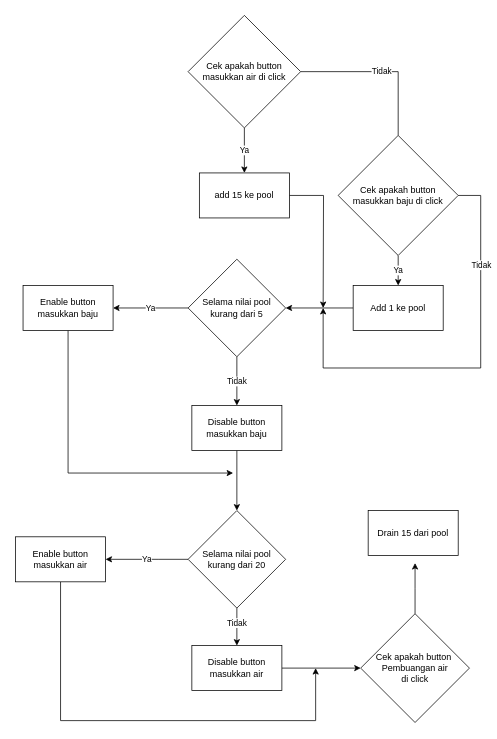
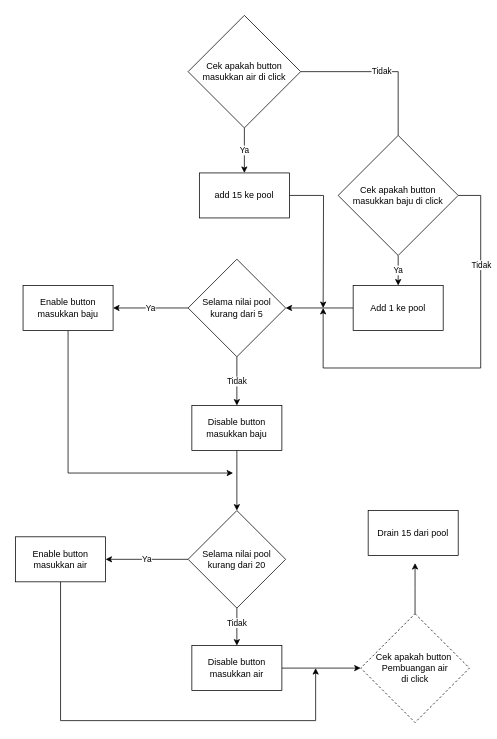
(415, 668) -> (415, 668)
